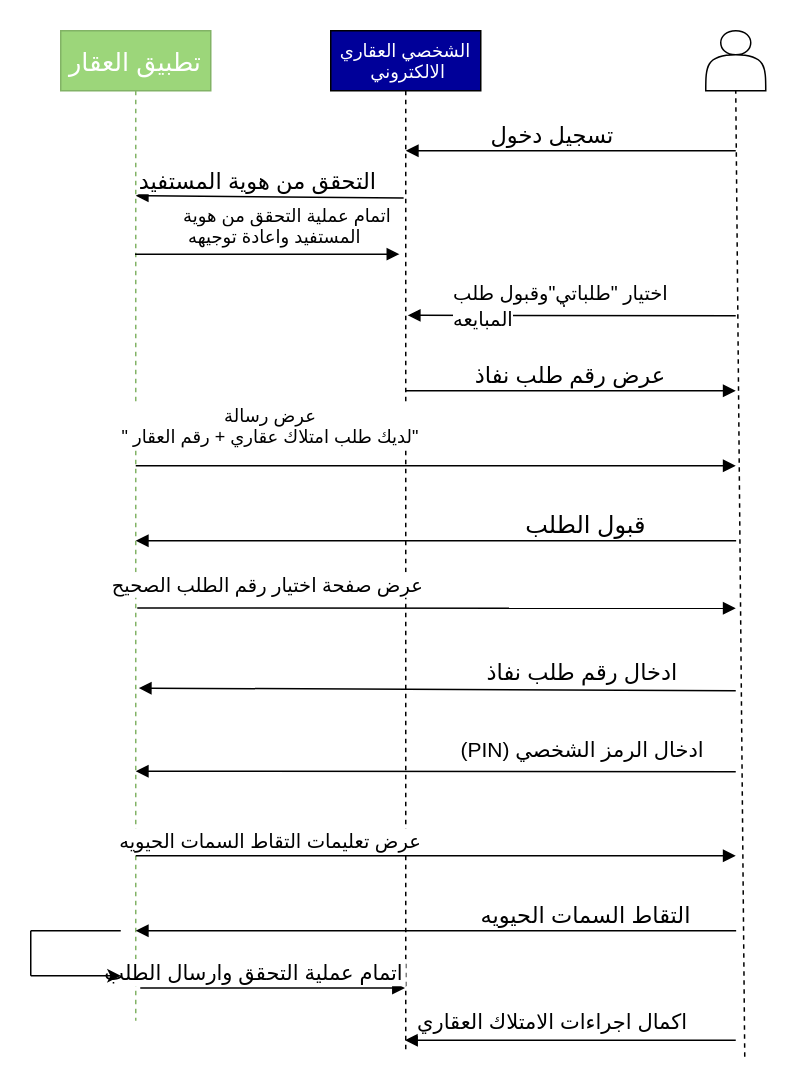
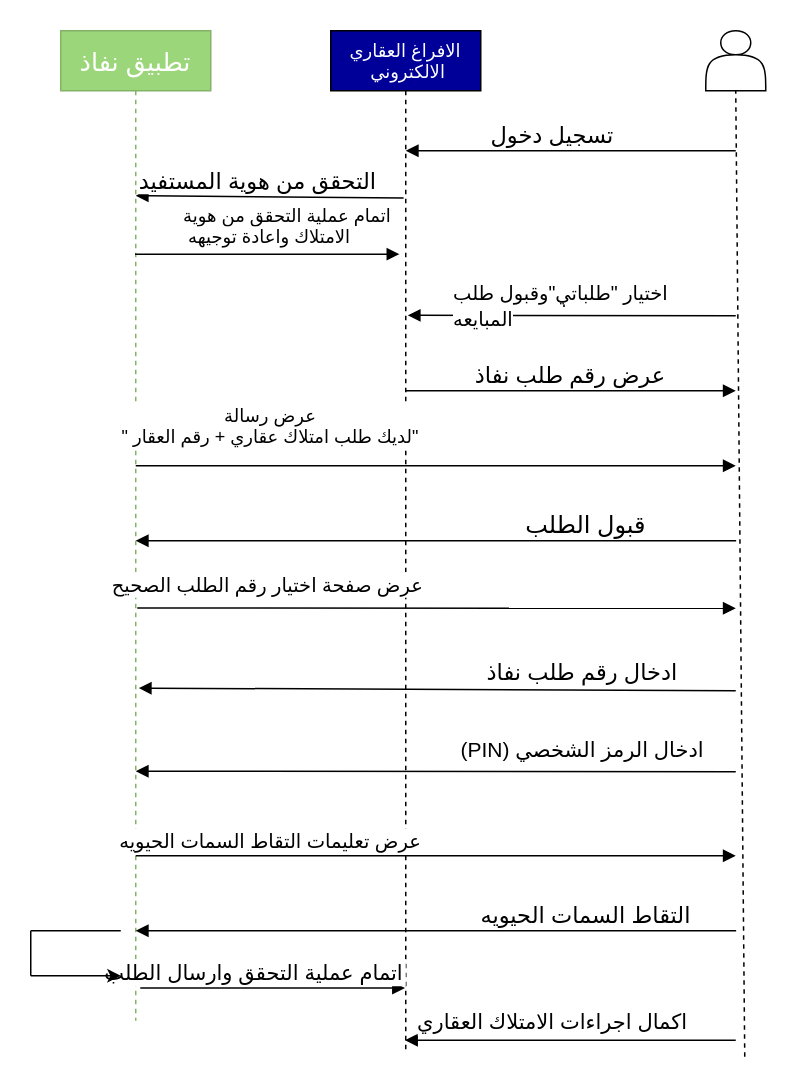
(405, 51) -> (405, 51)
(135, 63) -> (135, 63)
(305, 228) -> (305, 228)
